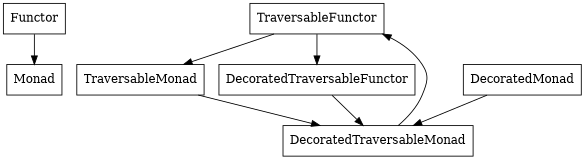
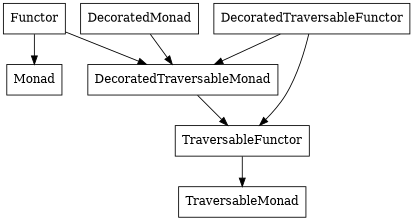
(317, 45) -> (293, 80)
(255, 109) -> (102, 47)
